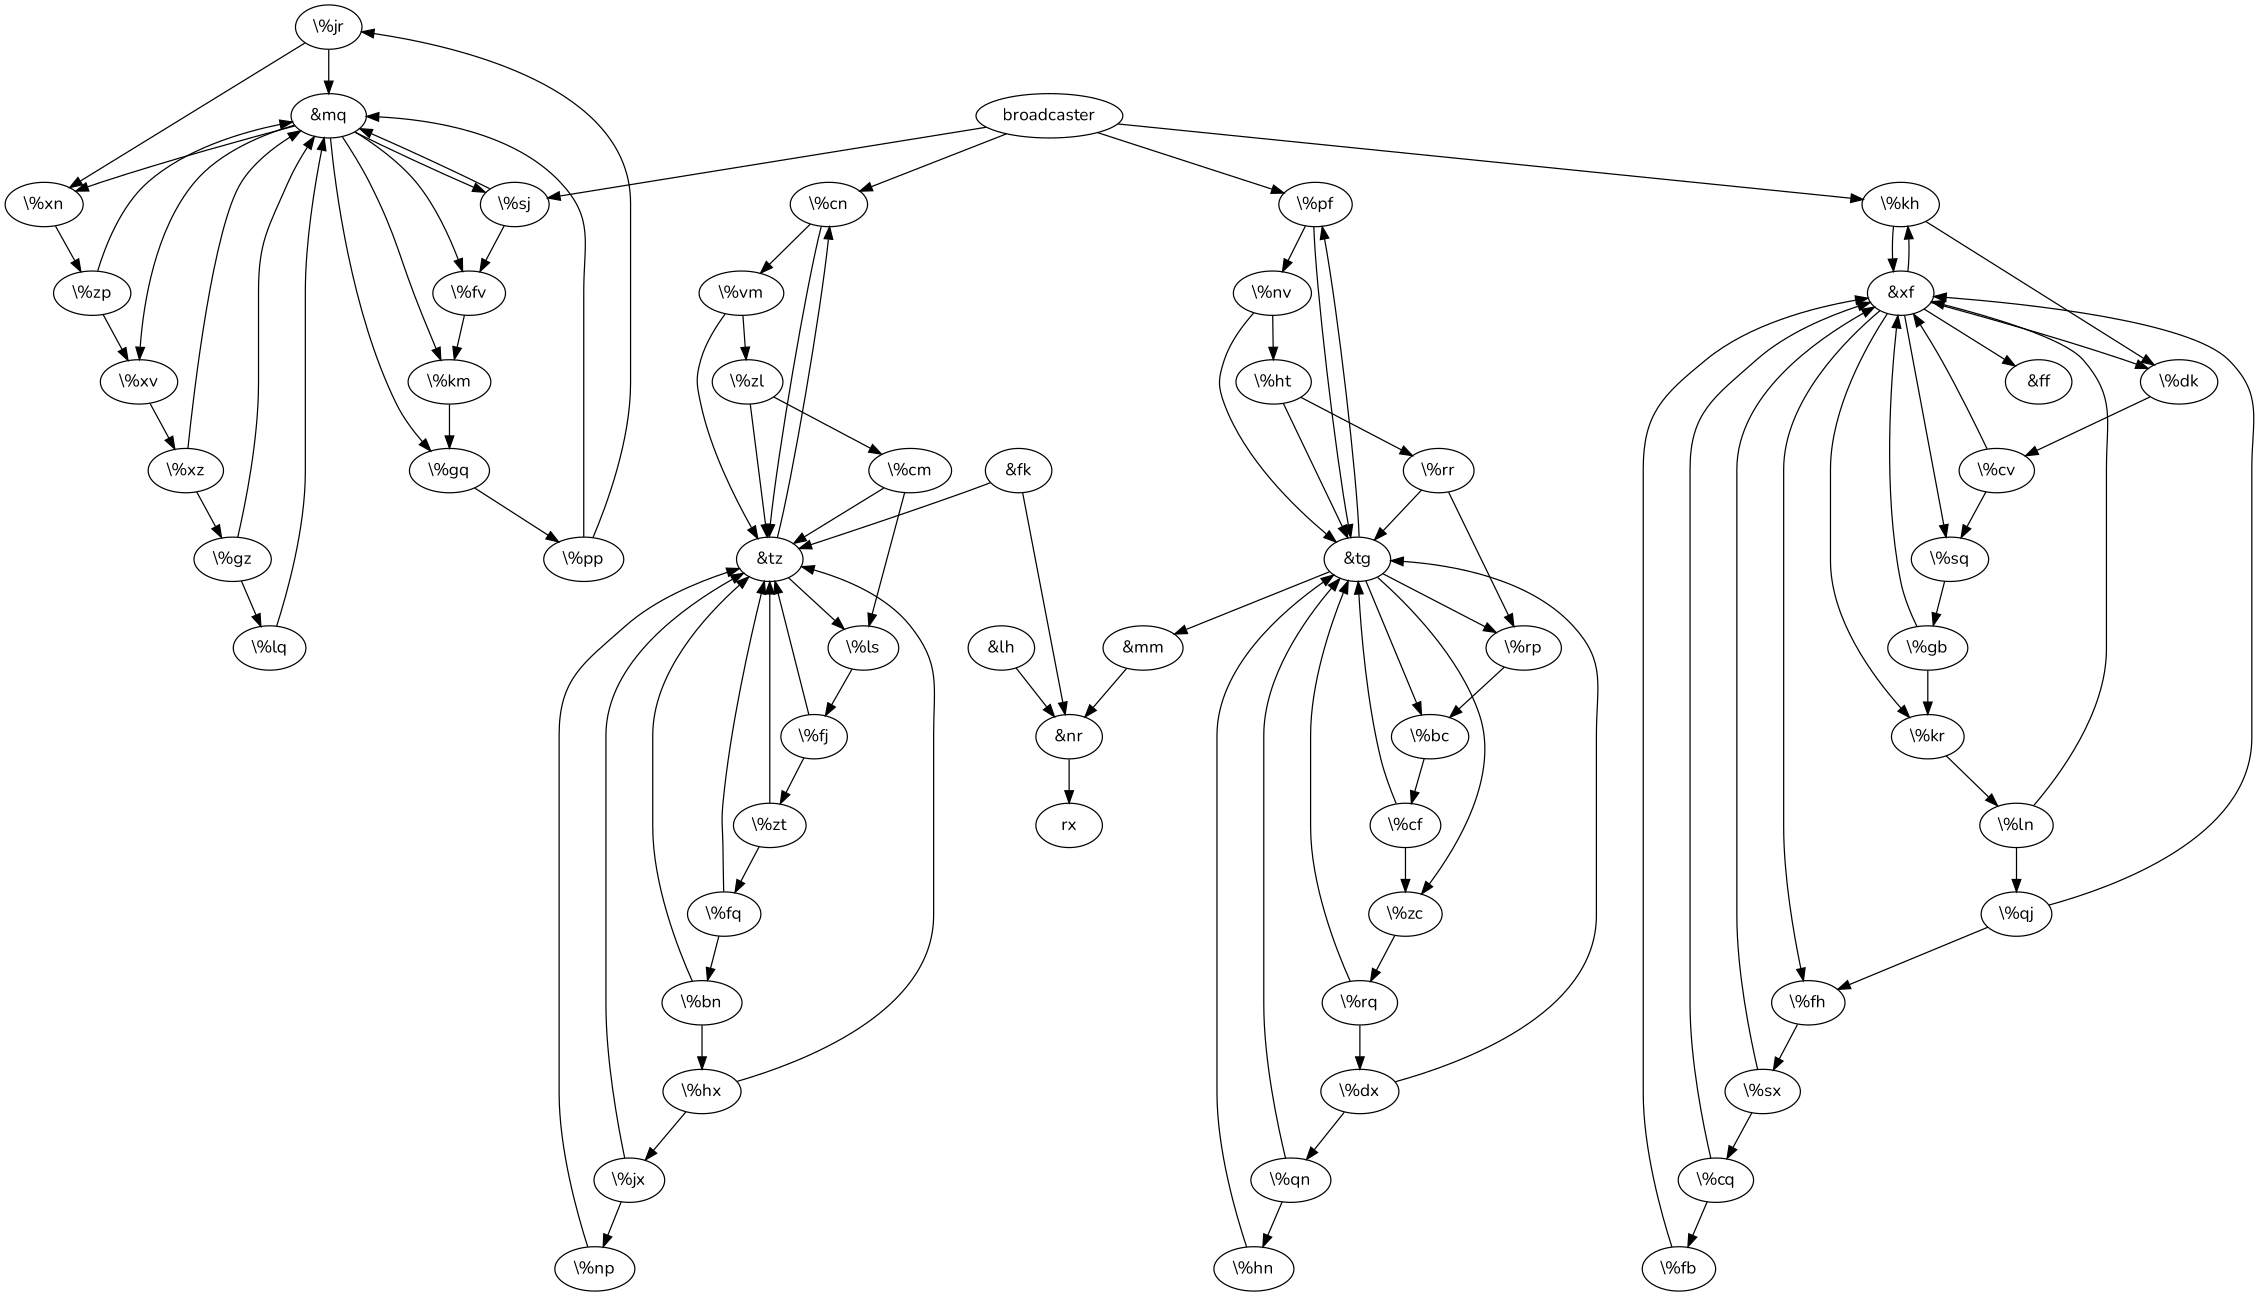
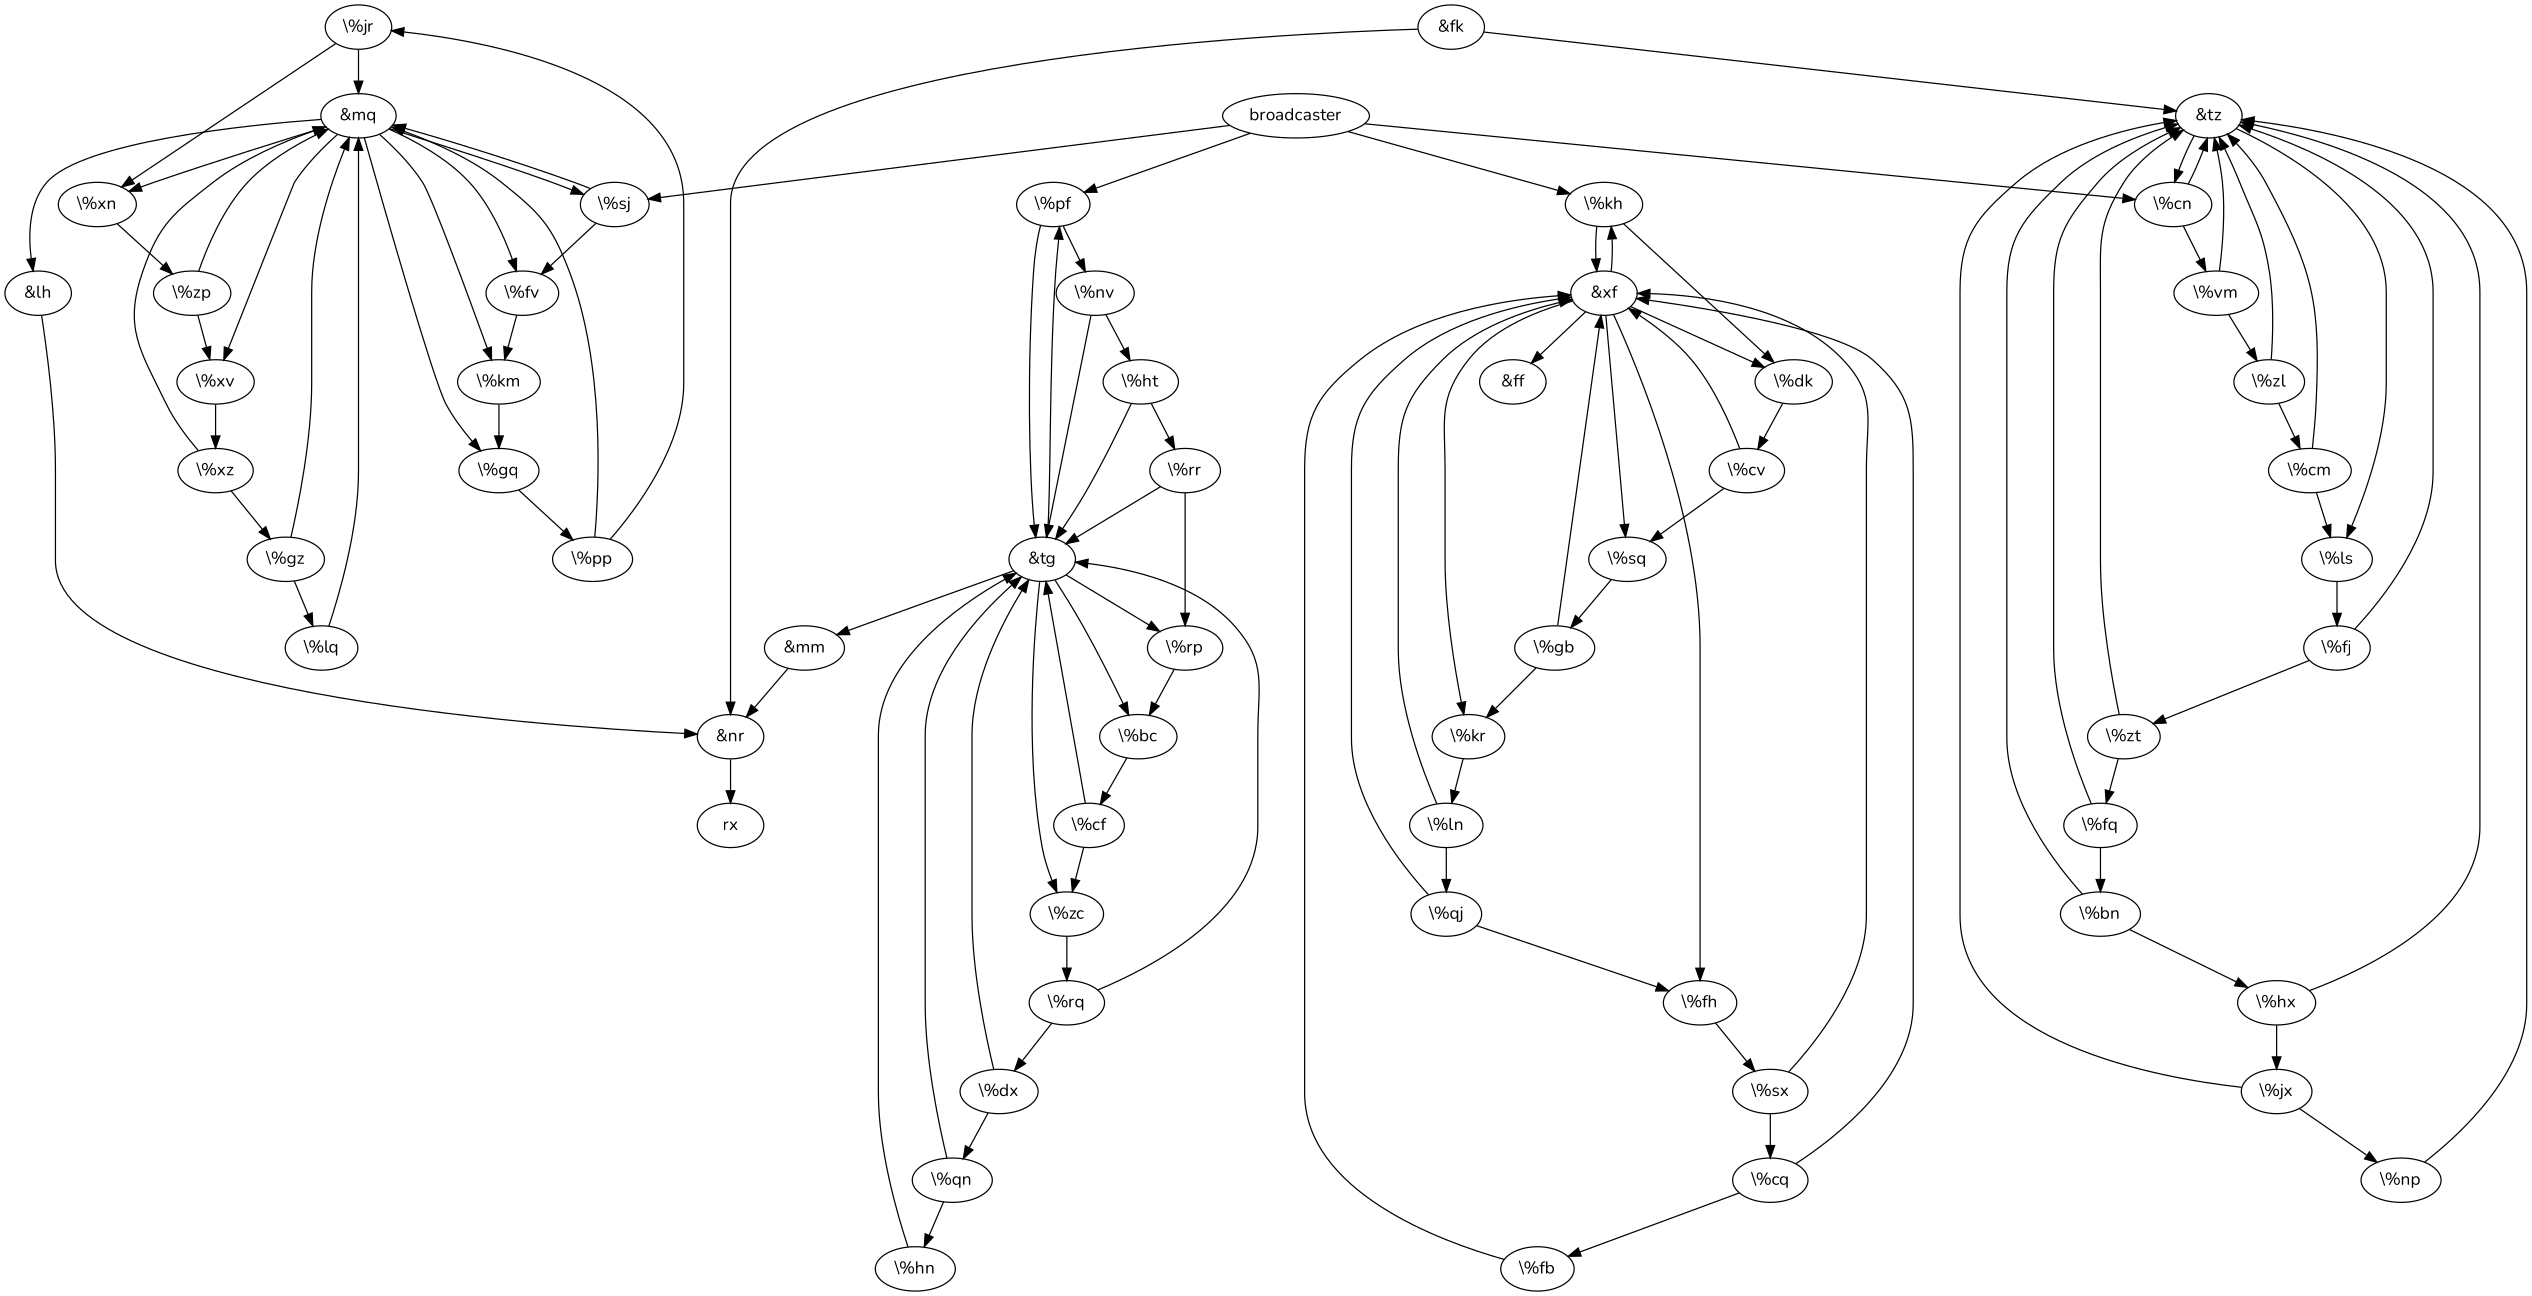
none -> (140, 144)
